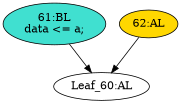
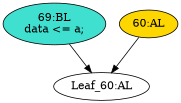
(54, 24) -> (54, 24)
(149, 24) -> (149, 24)
